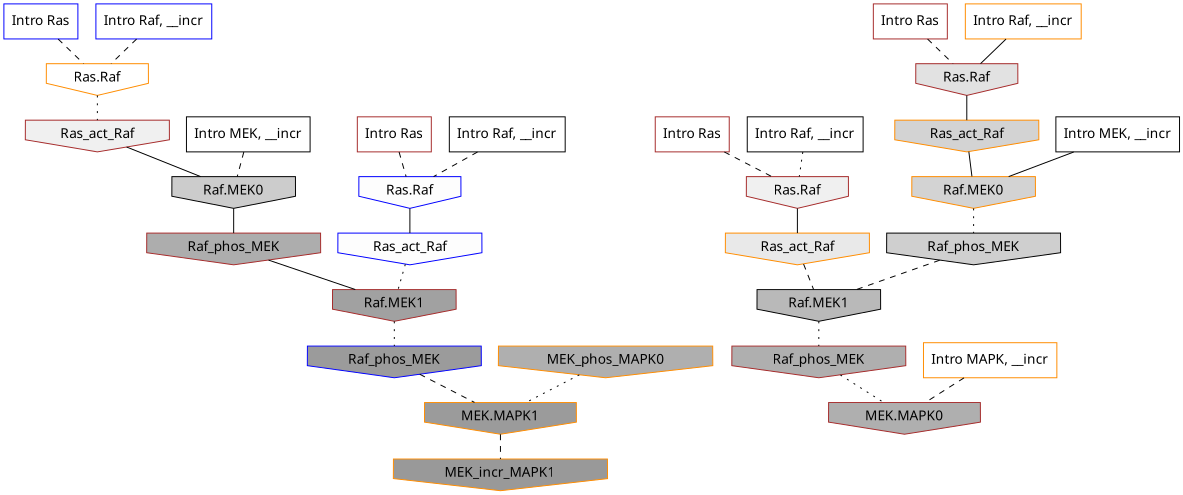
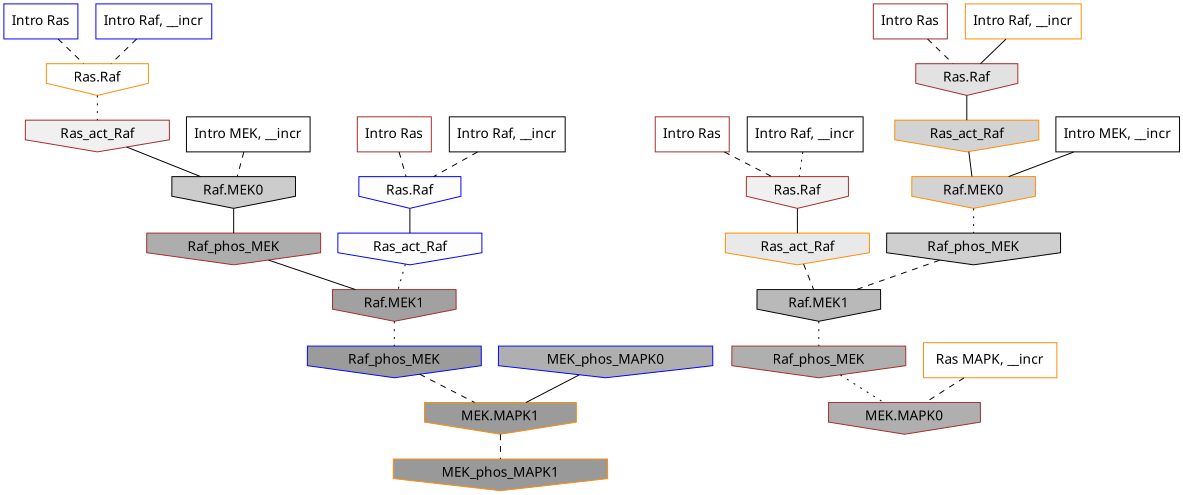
(606, 360) -> (606, 360)
(990, 360) -> (990, 360)
(553, 389) -> (553, 389)
(500, 473) -> (500, 473)
